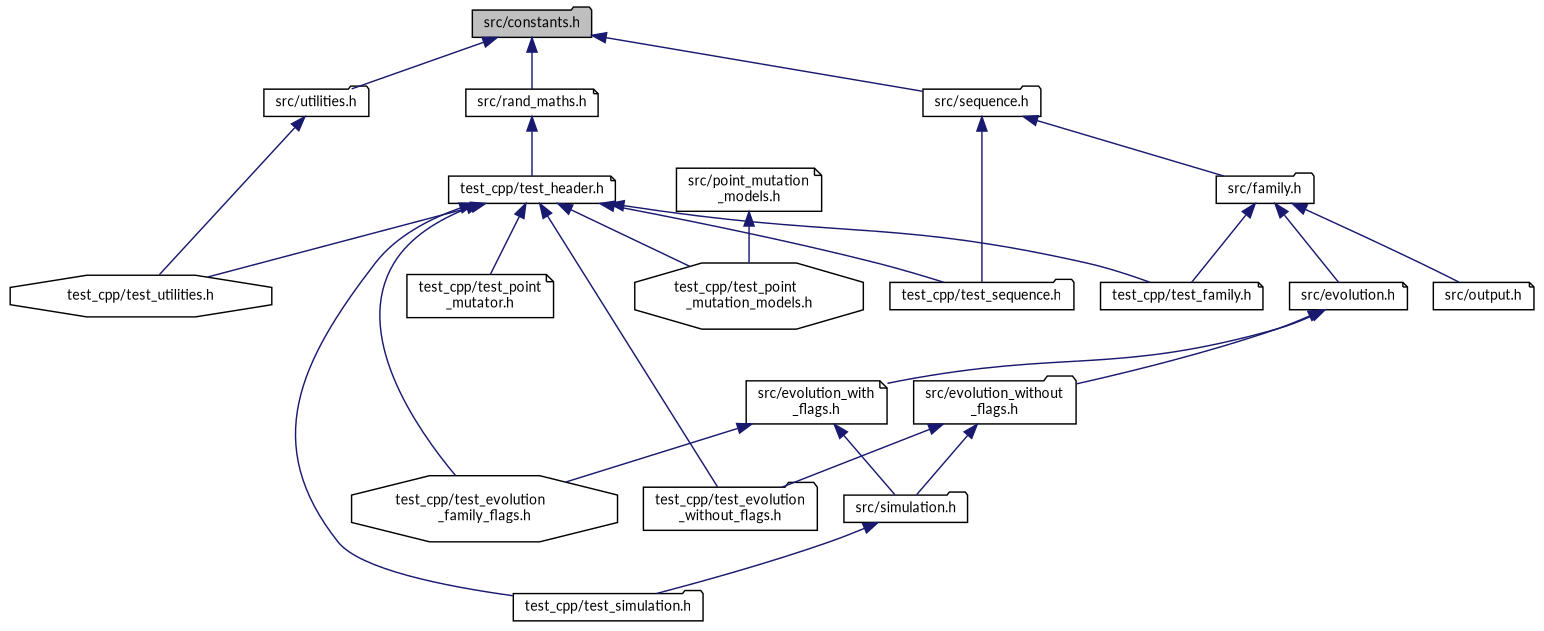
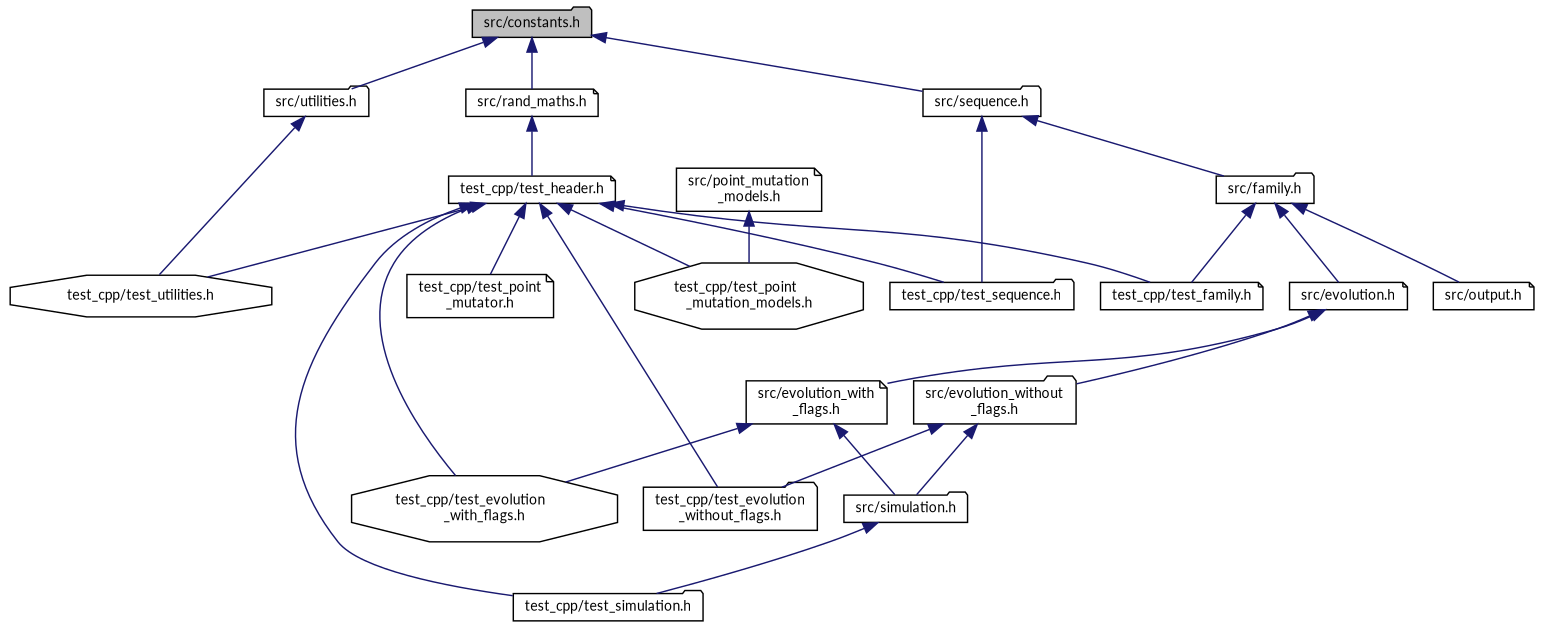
(485, 509) -> (485, 509)
